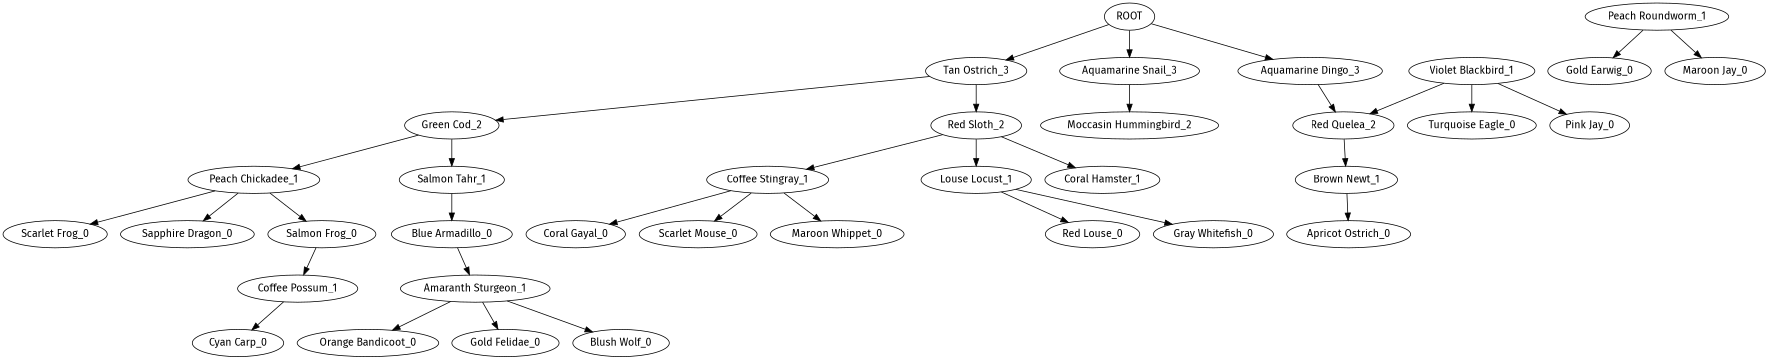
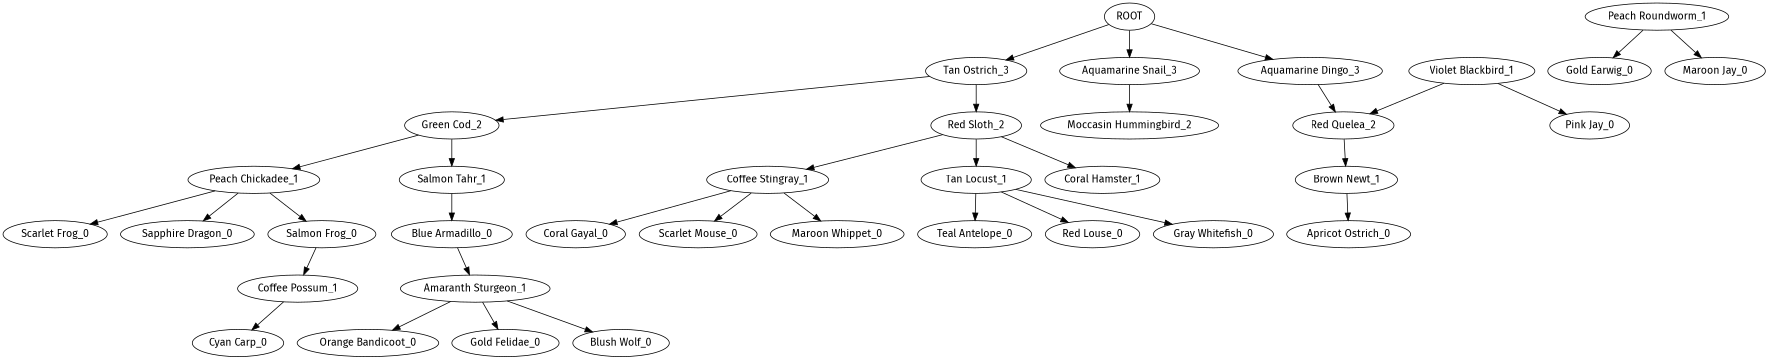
(1472, 125) -> none
(976, 180) -> (976, 180)
none -> (975, 234)
